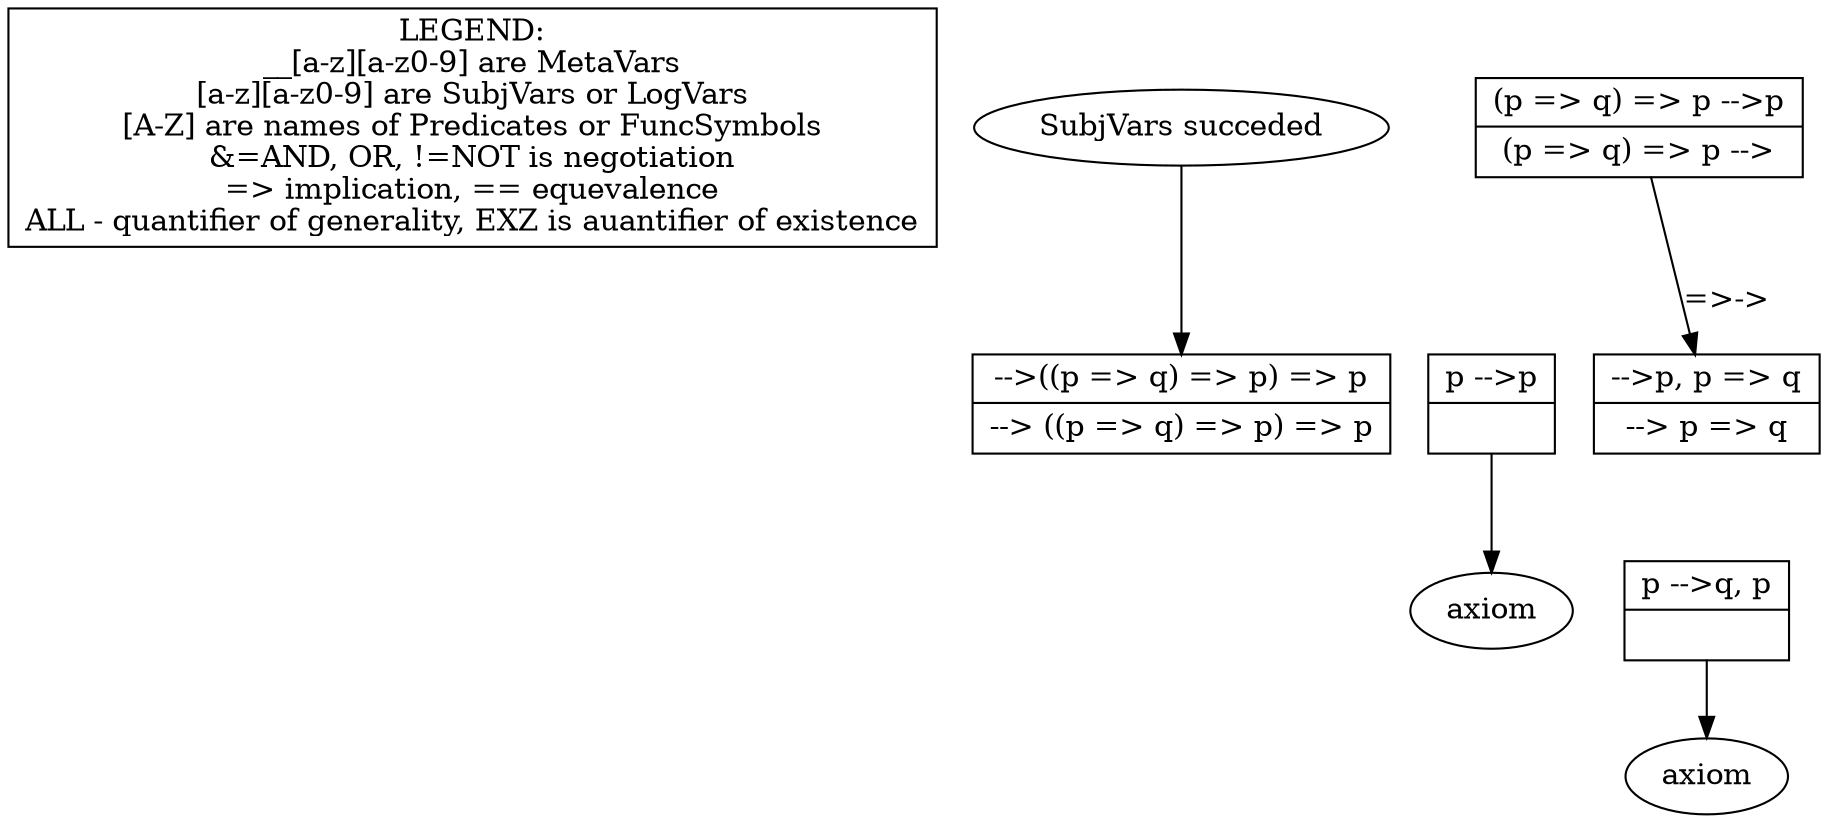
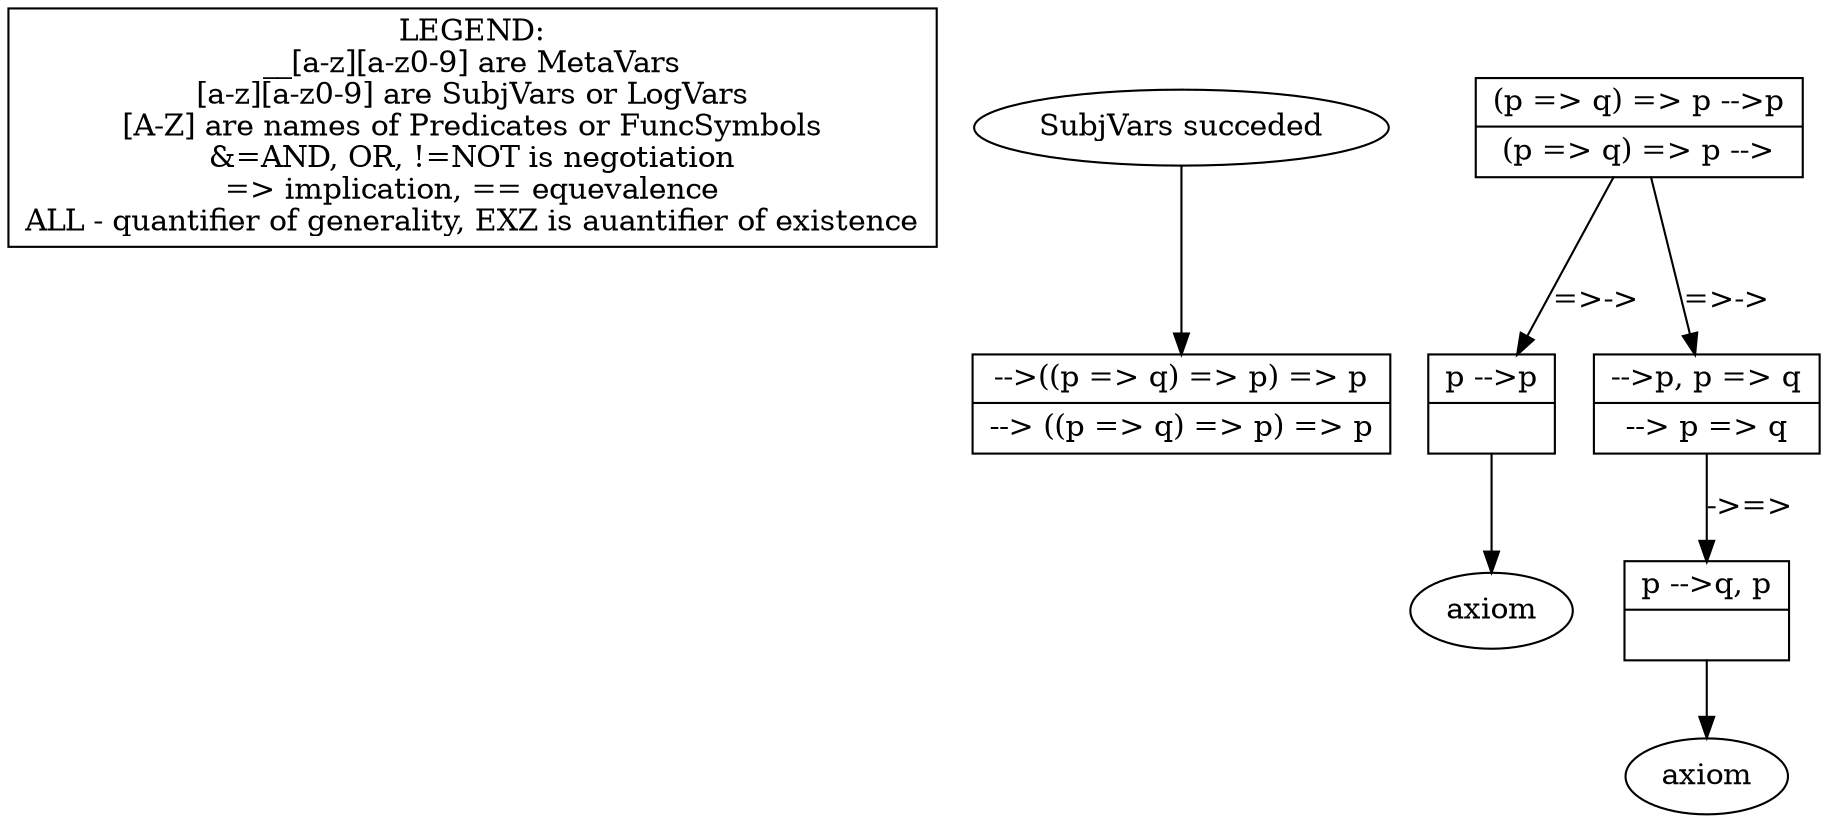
none -> (1571, 256)
none -> (1707, 497)
